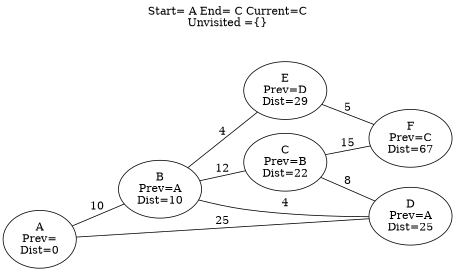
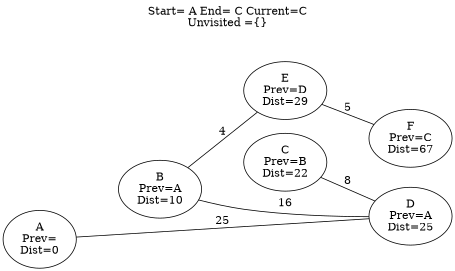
(348, 150) -> none
(223, 176) -> none
(285, 203) -> (285, 203)
(98, 215) -> none
